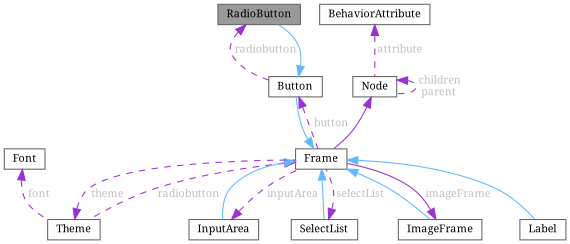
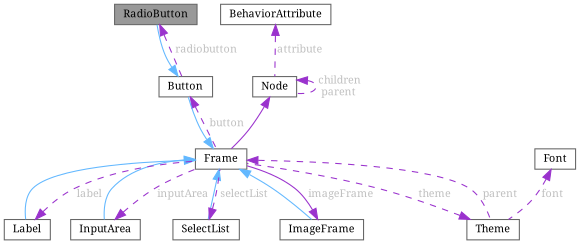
none -> (114, 174)
(188, 194) -> (499, 194)
